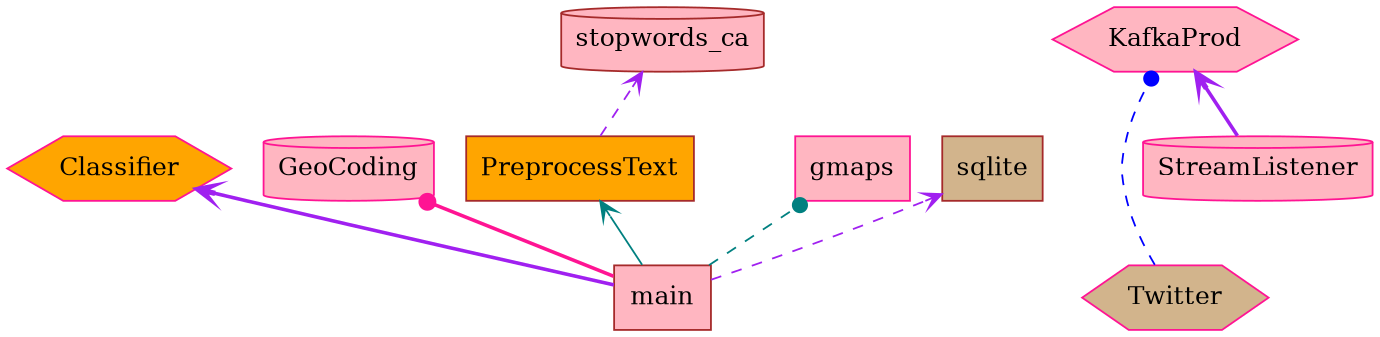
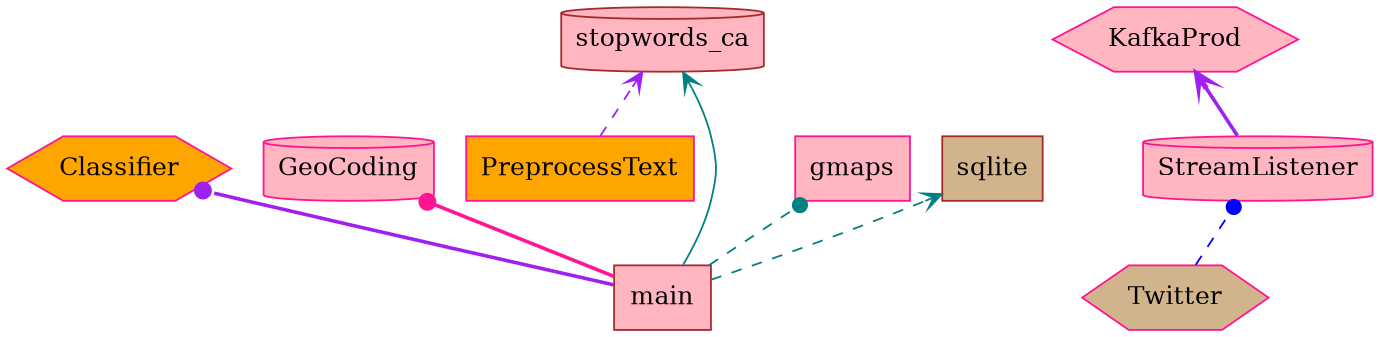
(580, 169) -> (580, 169)
(1122, 176) -> (1213, 239)
(414, 239) -> (414, 239)
(626, 241) -> (715, 178)
(819, 242) -> (819, 242)
